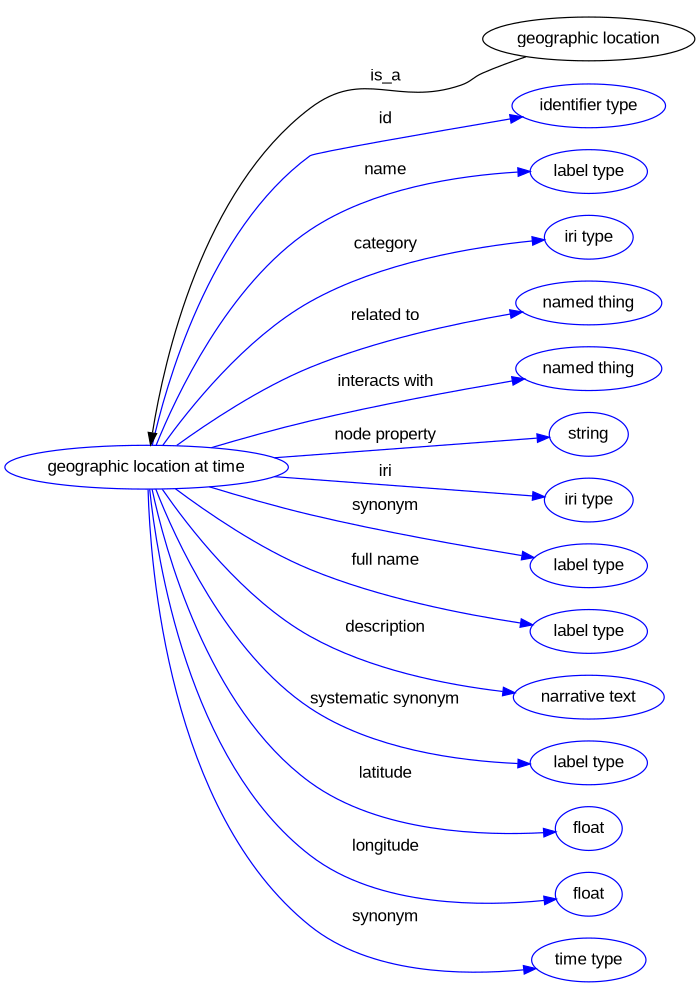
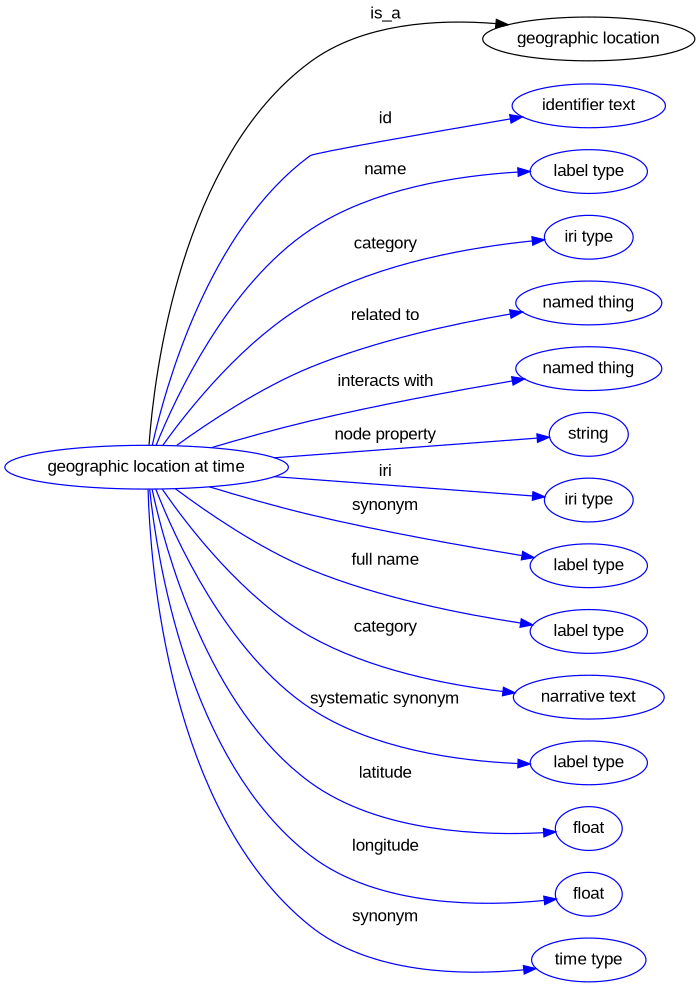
(589, 106) -> (589, 106)
(261, 158) -> (233, 149)
(385, 627) -> (385, 627)
